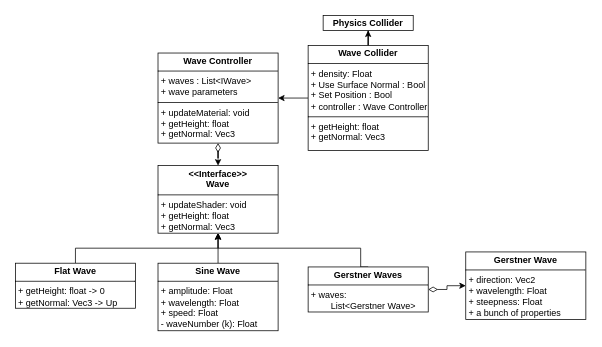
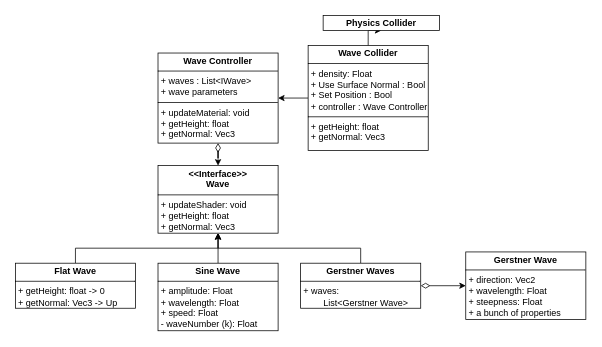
(368, 23) -> (381, 23)
(368, 289) -> (360, 285)
